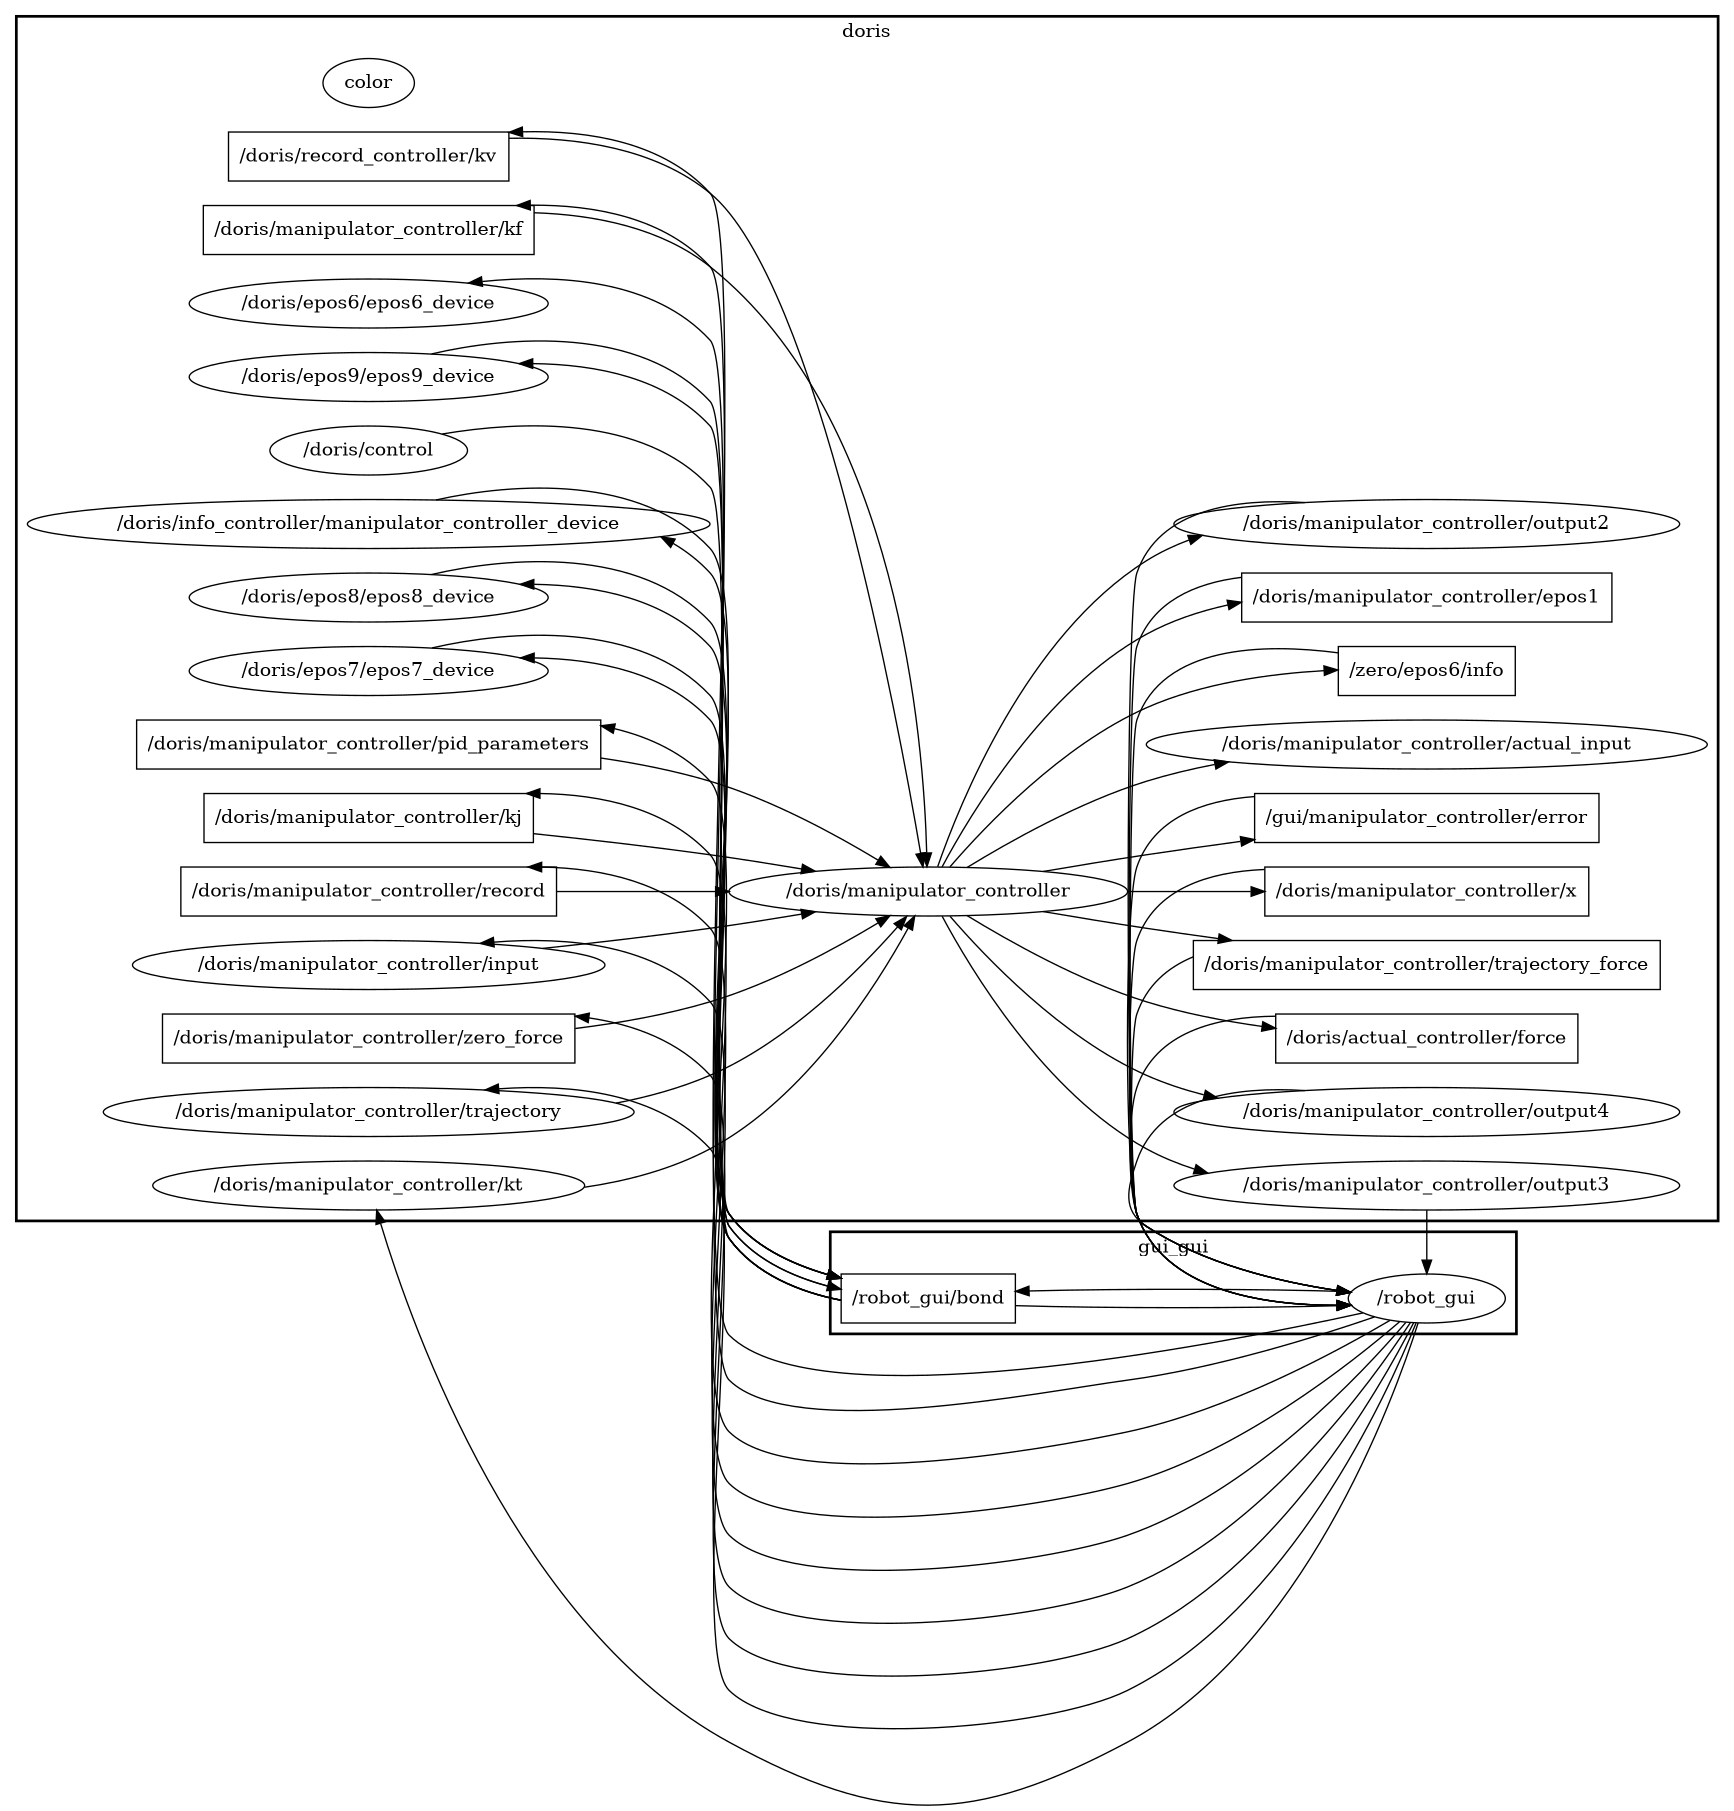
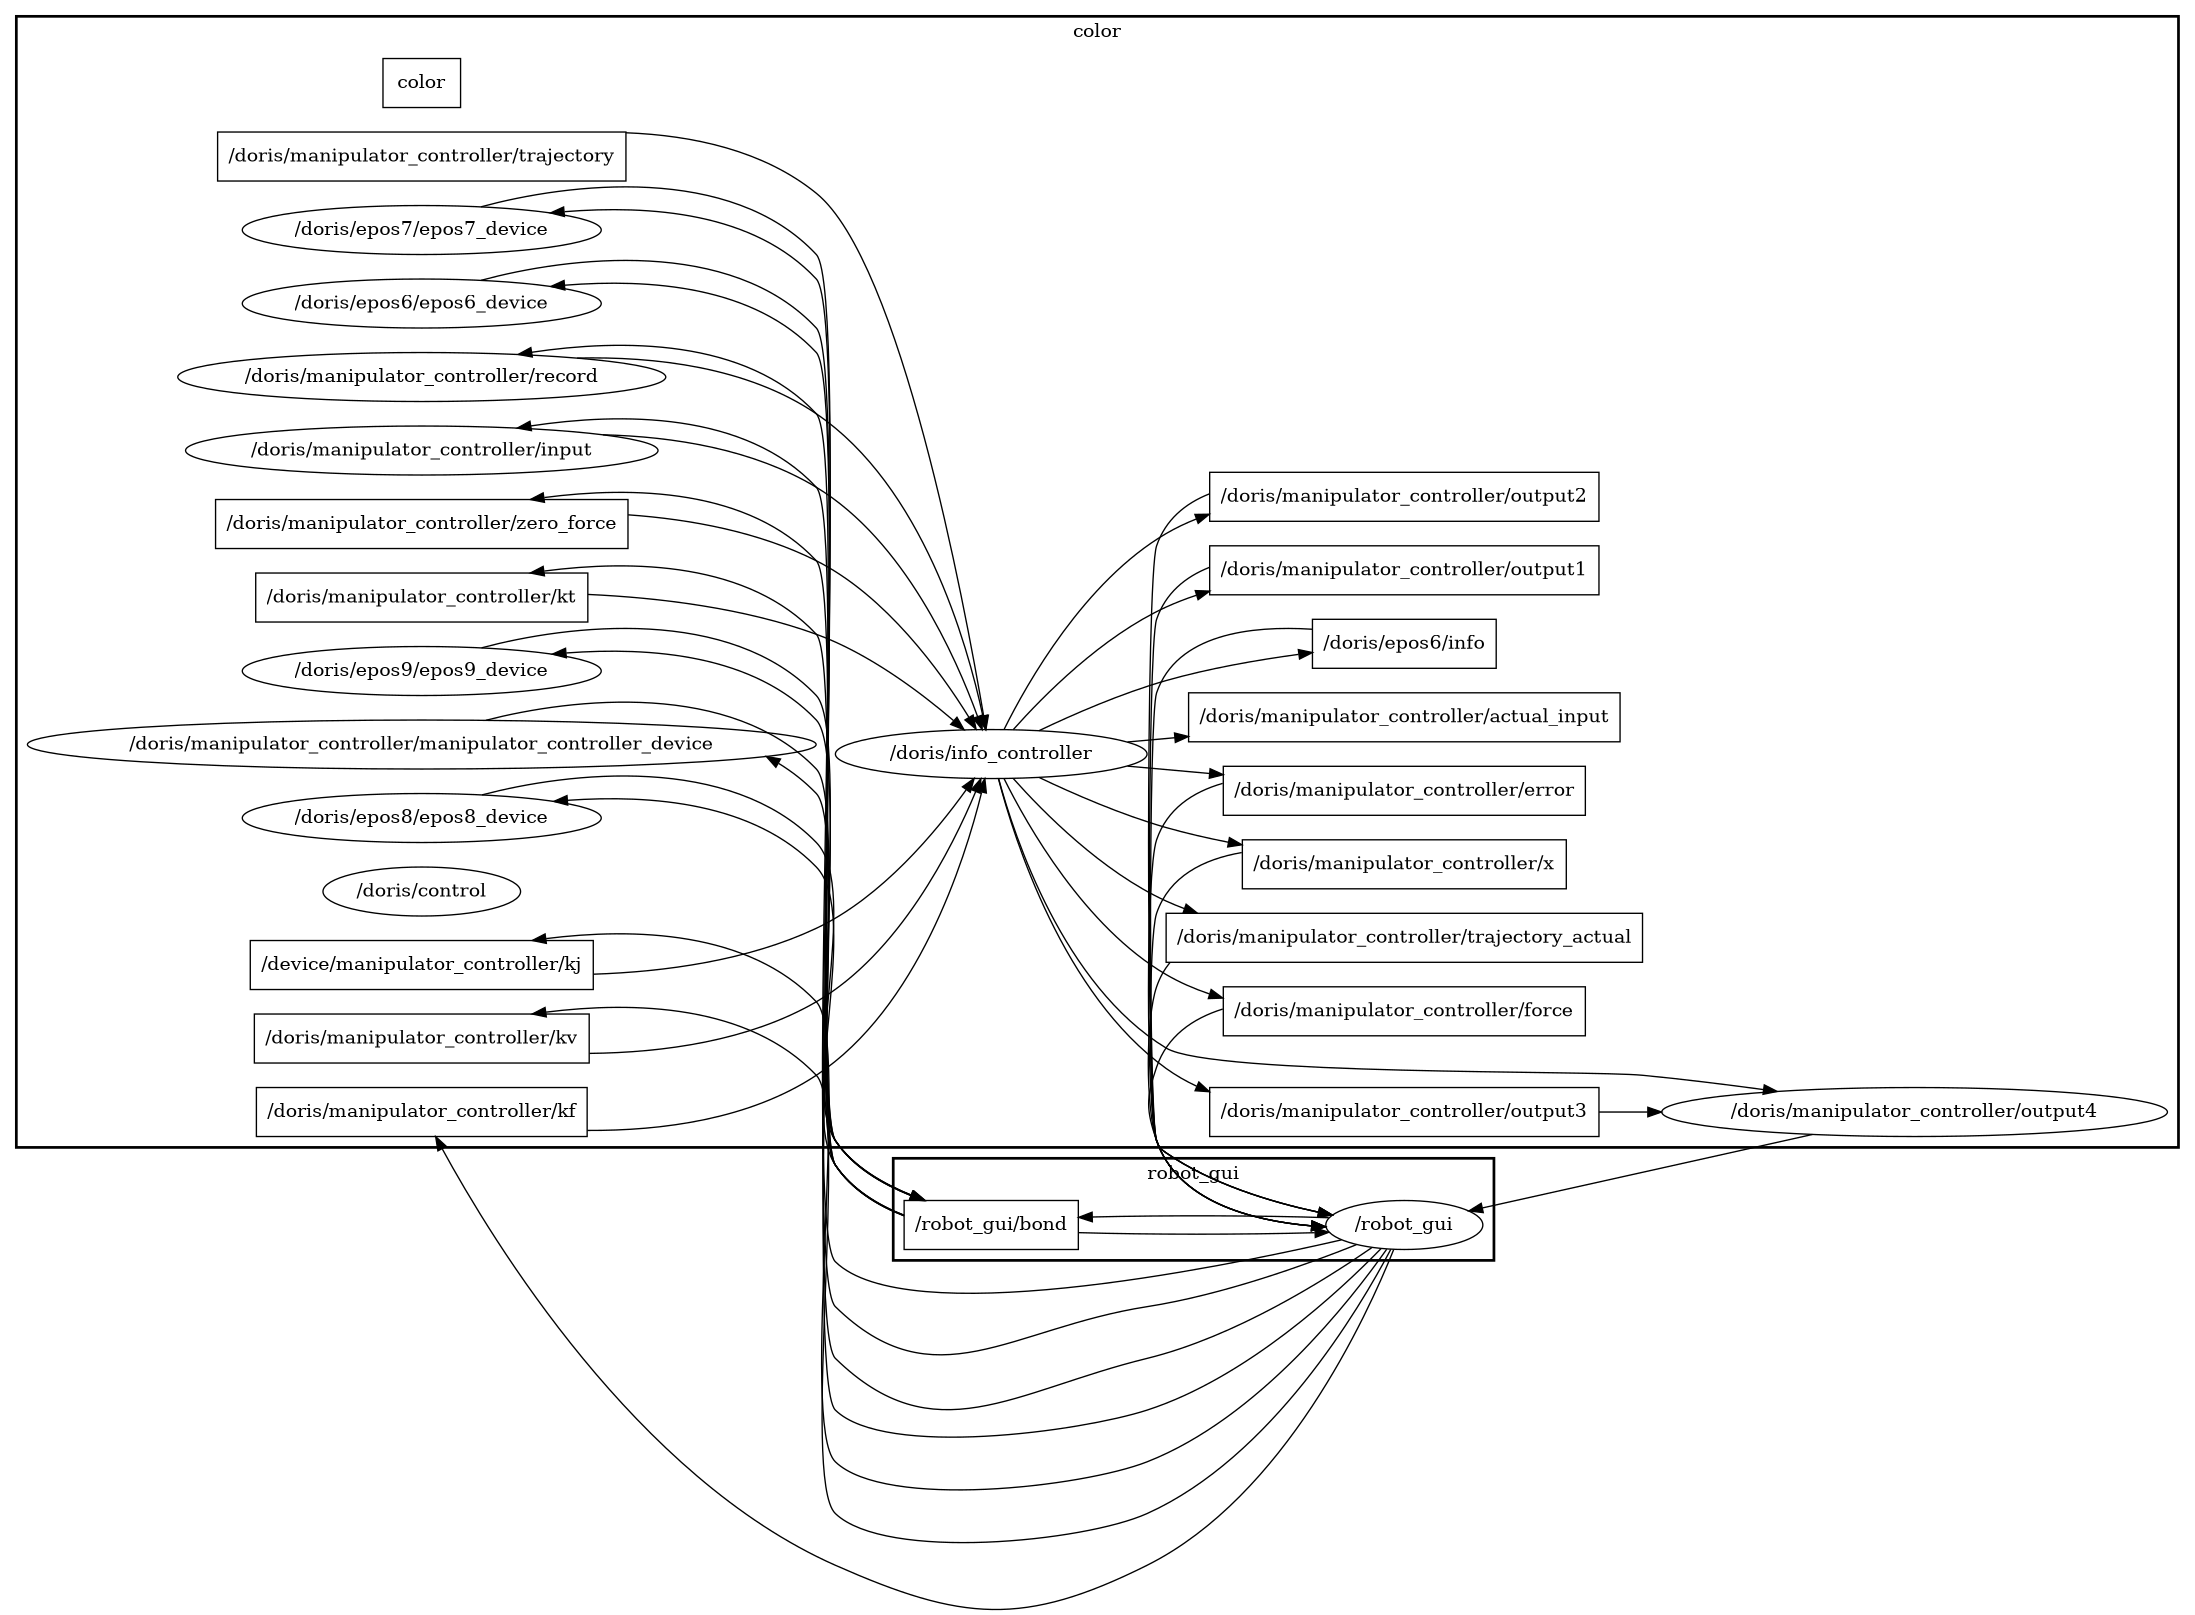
(867, 32) -> (1097, 32)
(369, 83) -> (422, 83)
(369, 157) -> (422, 1039)
(710, 489) -> (811, 324)
(369, 524) -> (422, 745)
(1427, 524) -> (1404, 497)
(1427, 598) -> (1404, 570)
(1427, 671) -> (1404, 644)
(369, 745) -> none
(1427, 745) -> (1404, 717)
(369, 818) -> (422, 965)
(1427, 818) -> (1404, 791)
(369, 892) -> (422, 377)
(928, 892) -> (991, 754)
(1427, 965) -> (1404, 938)
(1427, 1039) -> (1404, 1011)
(369, 1112) -> (422, 157)
(369, 1186) -> (422, 598)
(1427, 1186) -> (1404, 1112)
(1427, 1240) -> (1623, 1112)
(1173, 1247) -> (1194, 1174)
(780, 1715) -> none
